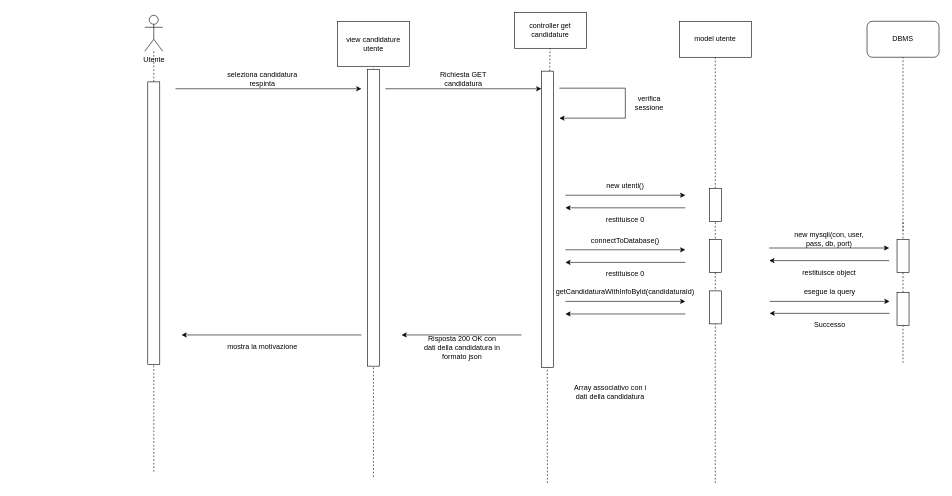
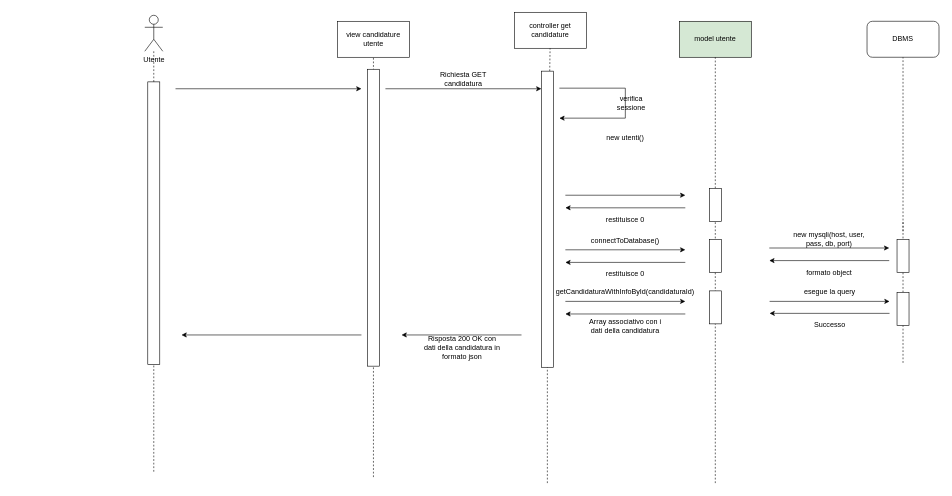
(716, 39) -> (716, 39)
(374, 44) -> (374, 39)
(263, 79) -> none
(650, 103) -> (632, 103)
(626, 186) -> (626, 138)
(830, 239) -> (830, 239)
(830, 273) -> (830, 273)
(263, 347) -> none
(611, 392) -> (626, 326)
